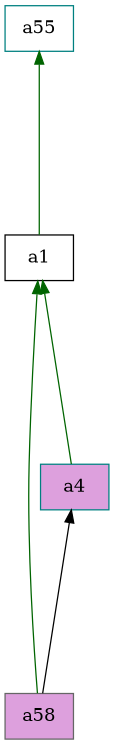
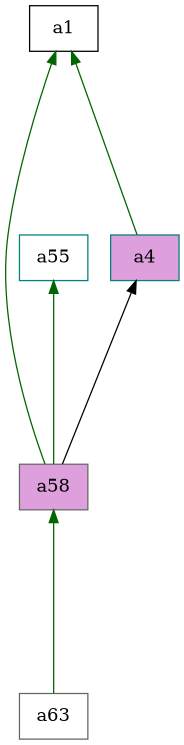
(39, 150) -> (54, 379)
none -> (54, 716)
